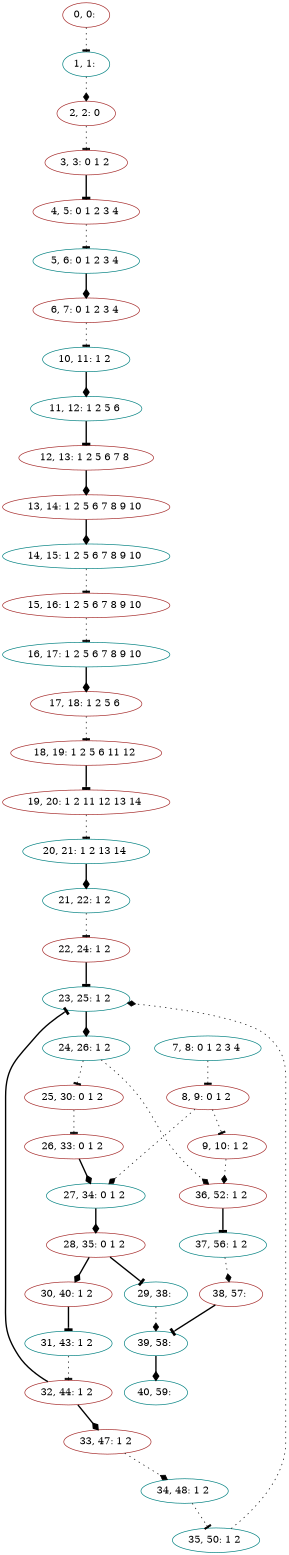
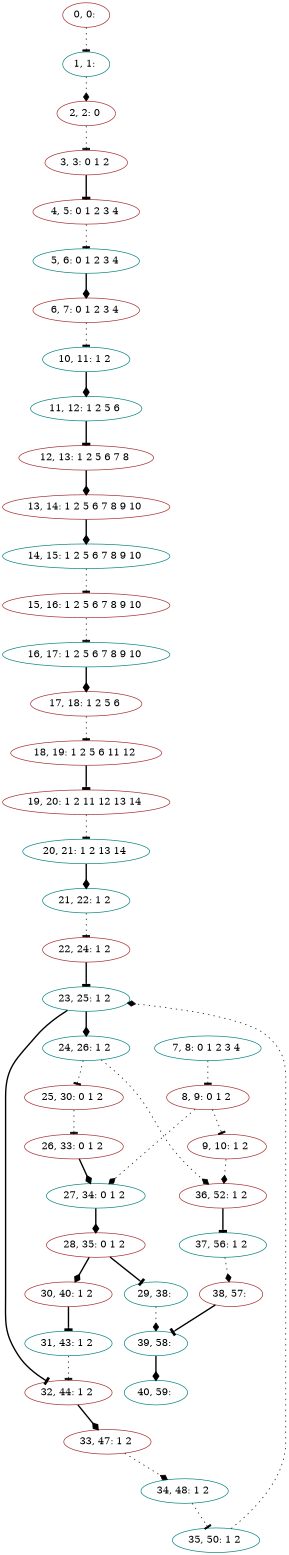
(6, 1194) -> (6, 1190)
